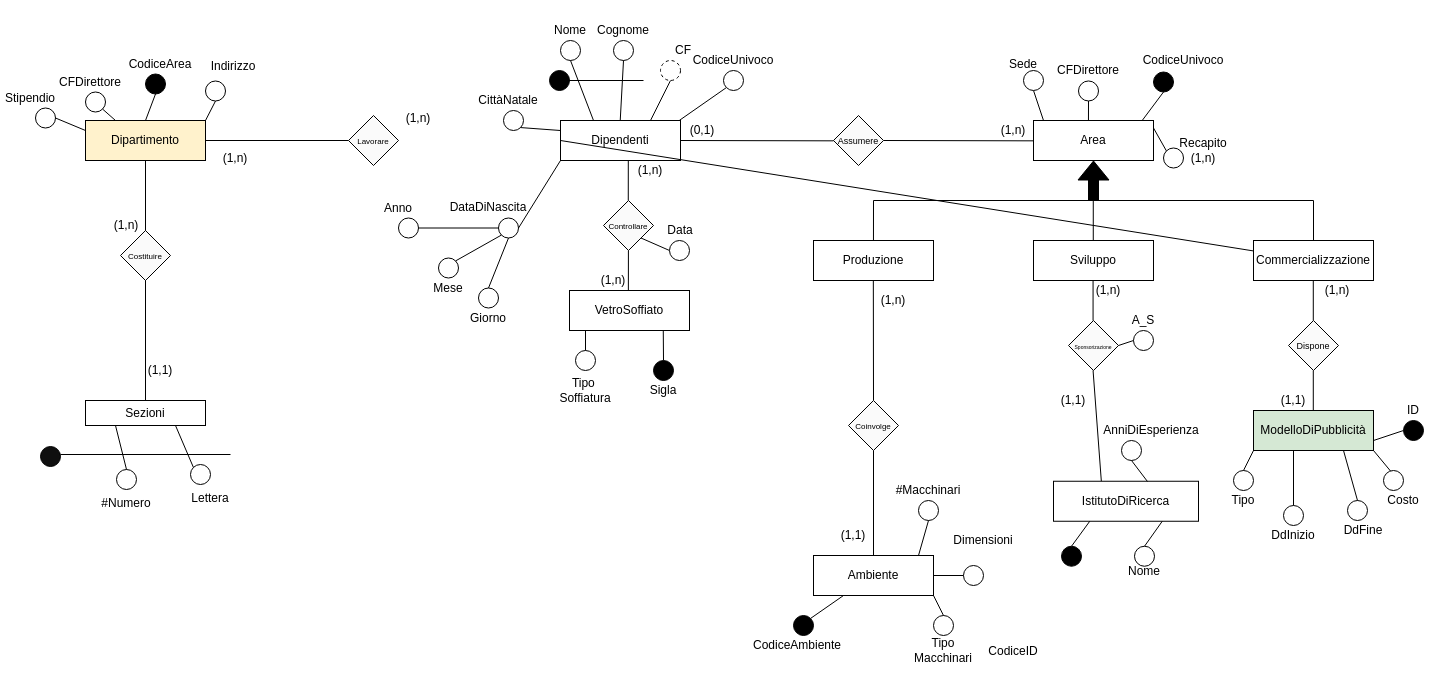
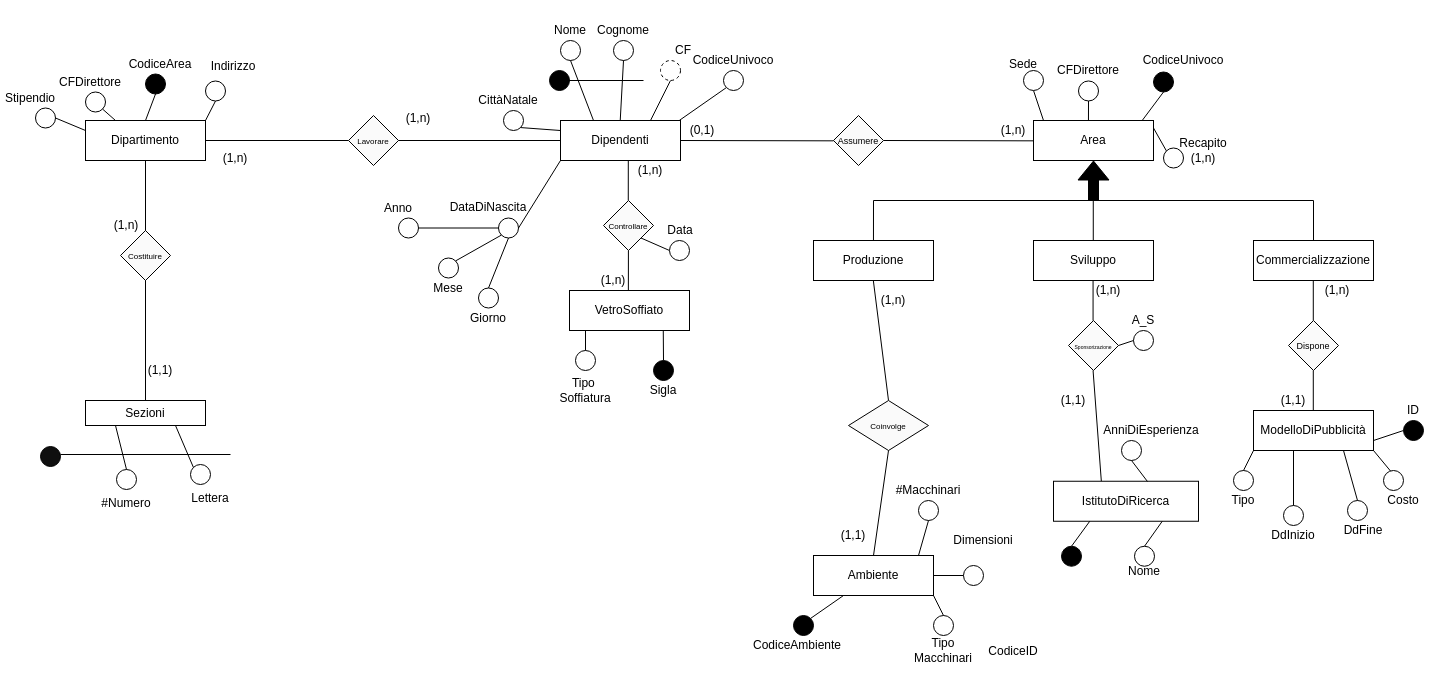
(146, 141) -> (146, 141)
(742, 169) -> (480, 141)
(874, 426) -> (889, 426)
(1314, 431) -> (1314, 431)
